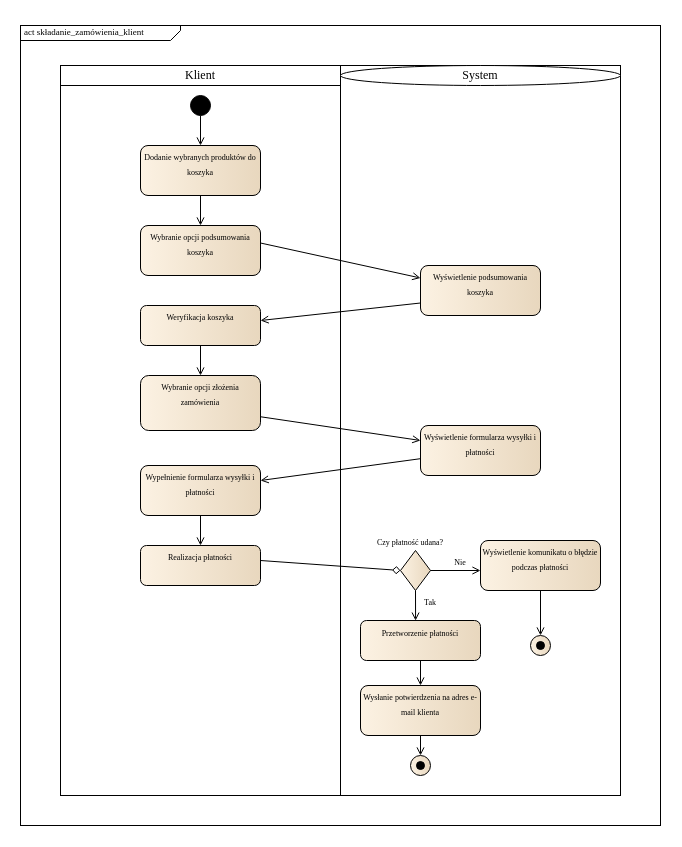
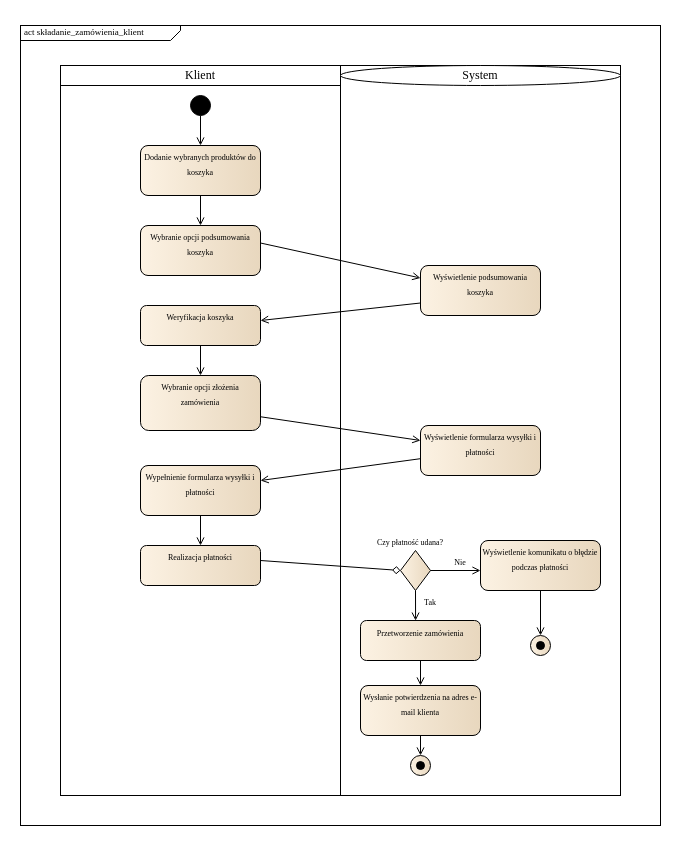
(421, 624) -> (421, 624)
